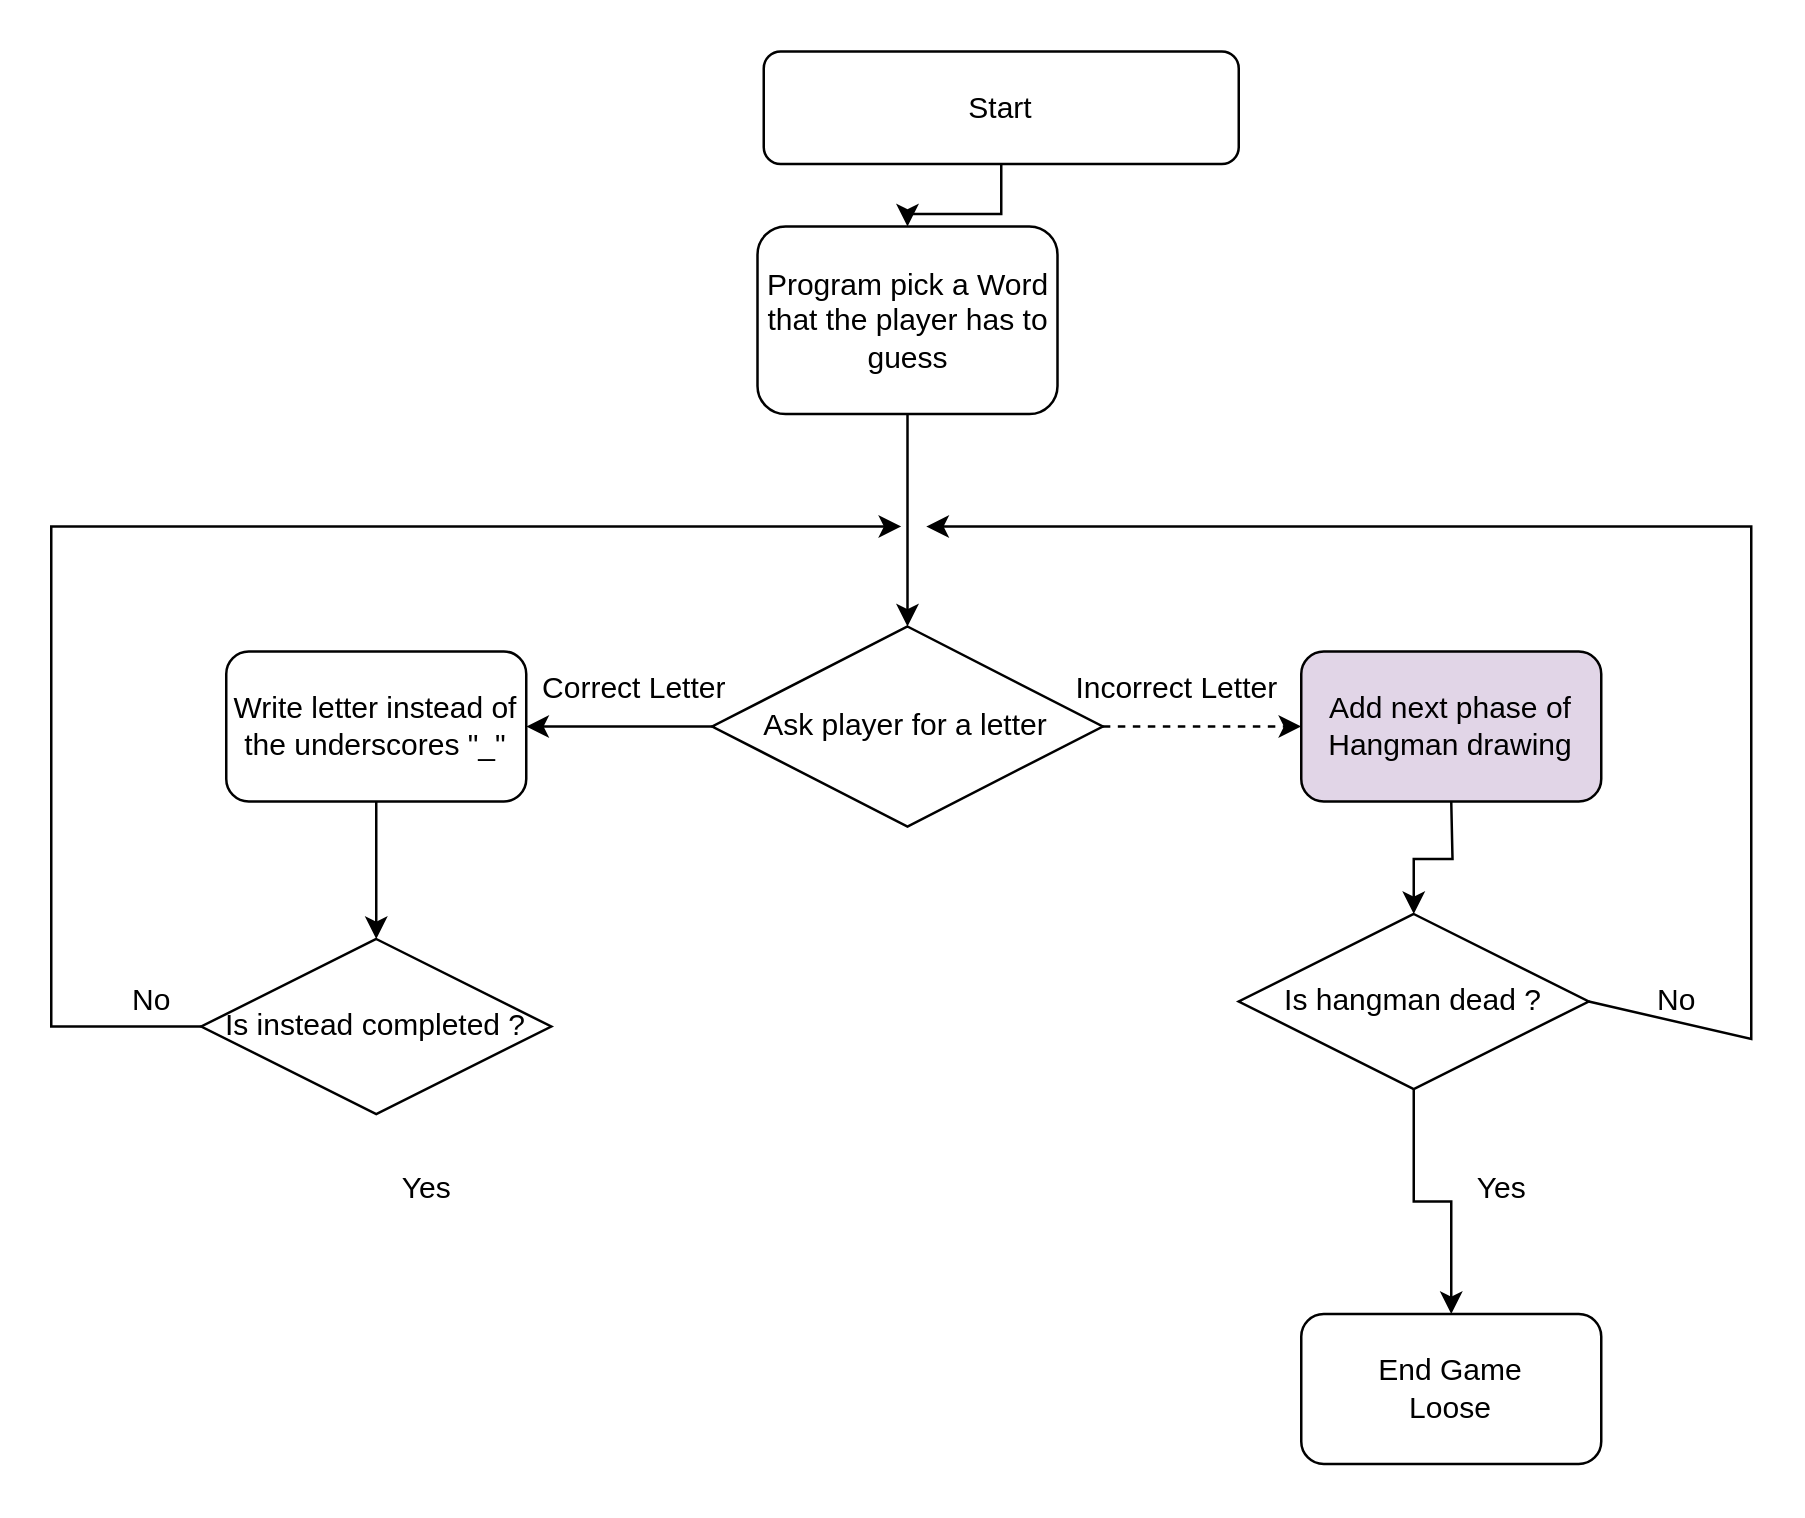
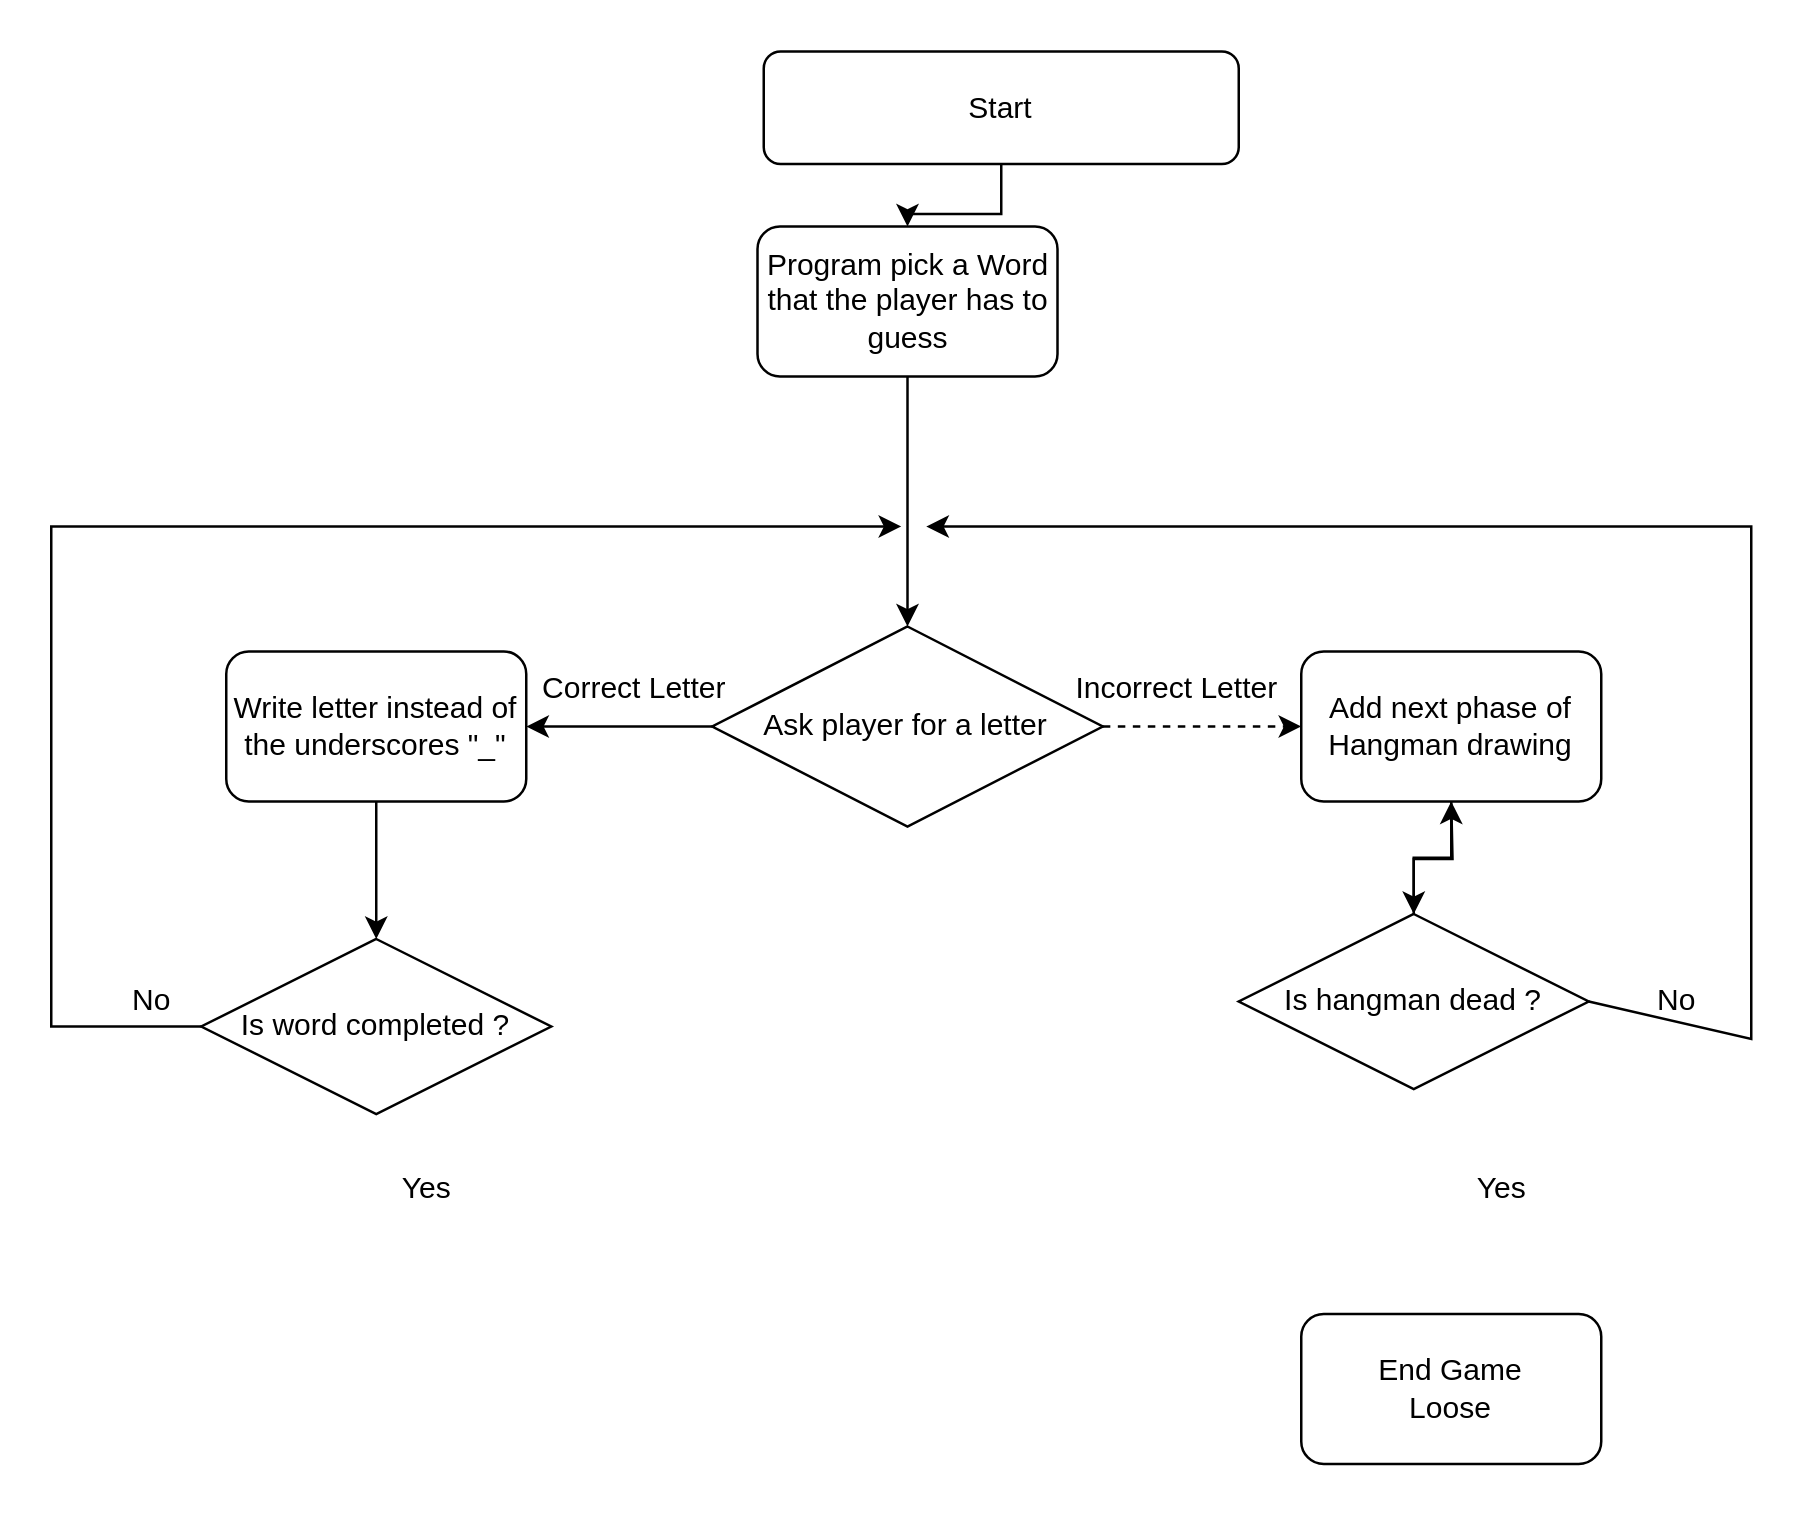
(908, 320) -> (908, 301)
(1451, 726) -> (1451, 726)
(376, 1026) -> (376, 1026)
(1424, 1201) -> (1414, 912)
